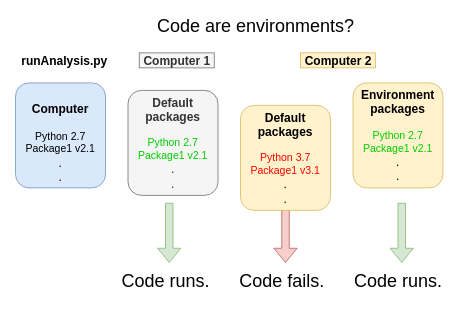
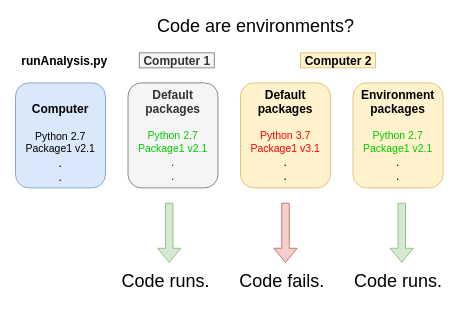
(173, 143) -> (173, 135)
(285, 158) -> (285, 135)
